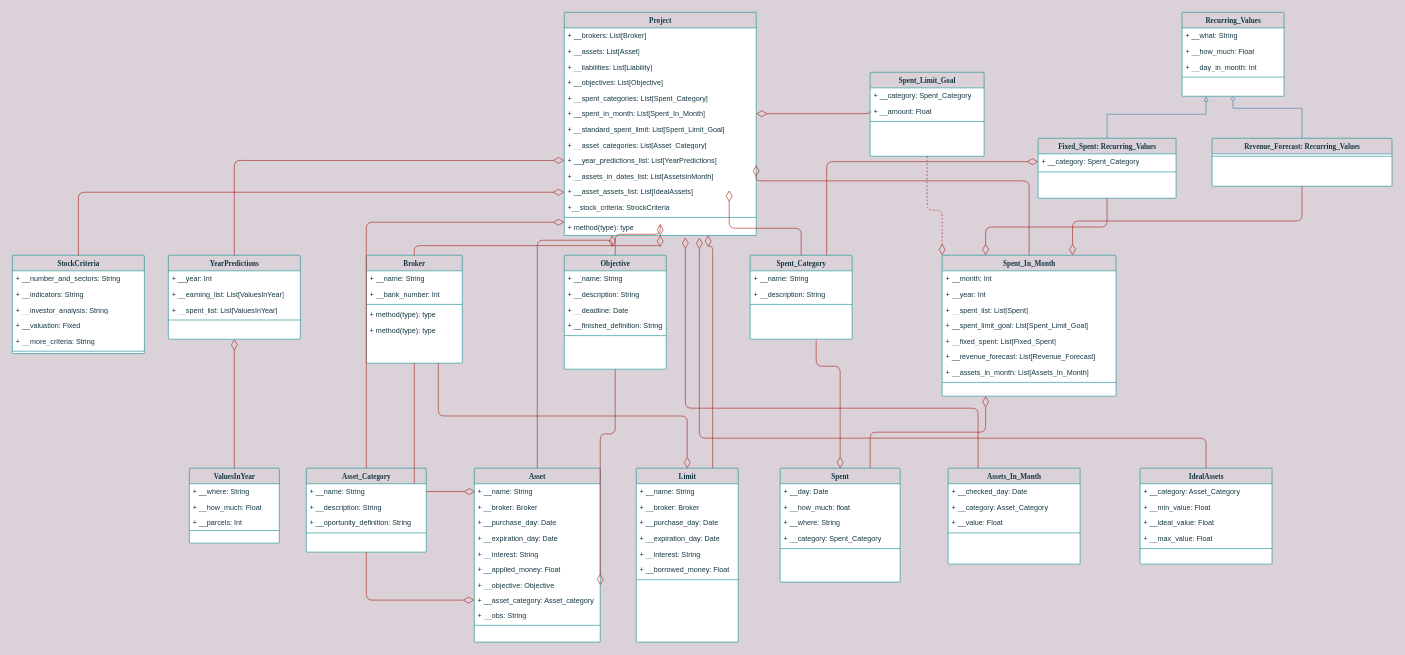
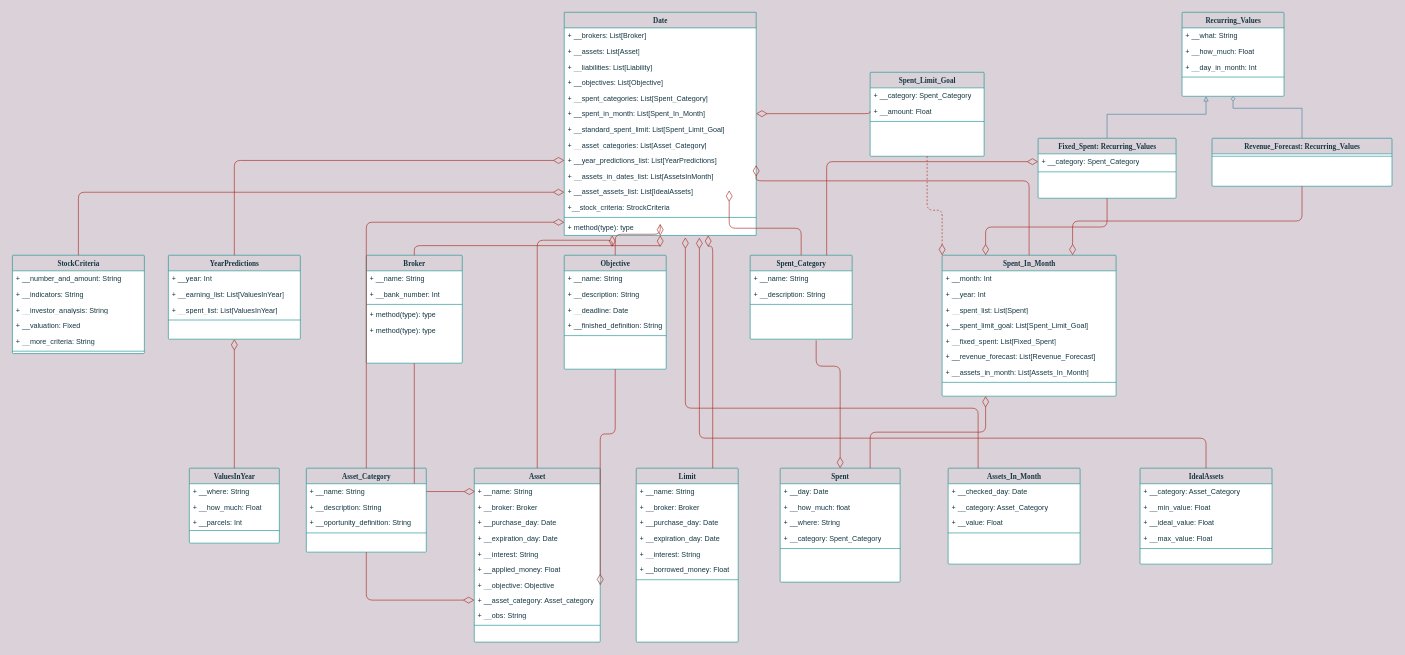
(661, 21) -> (661, 21)
(73, 279) -> (71, 279)
(557, 416) -> none
